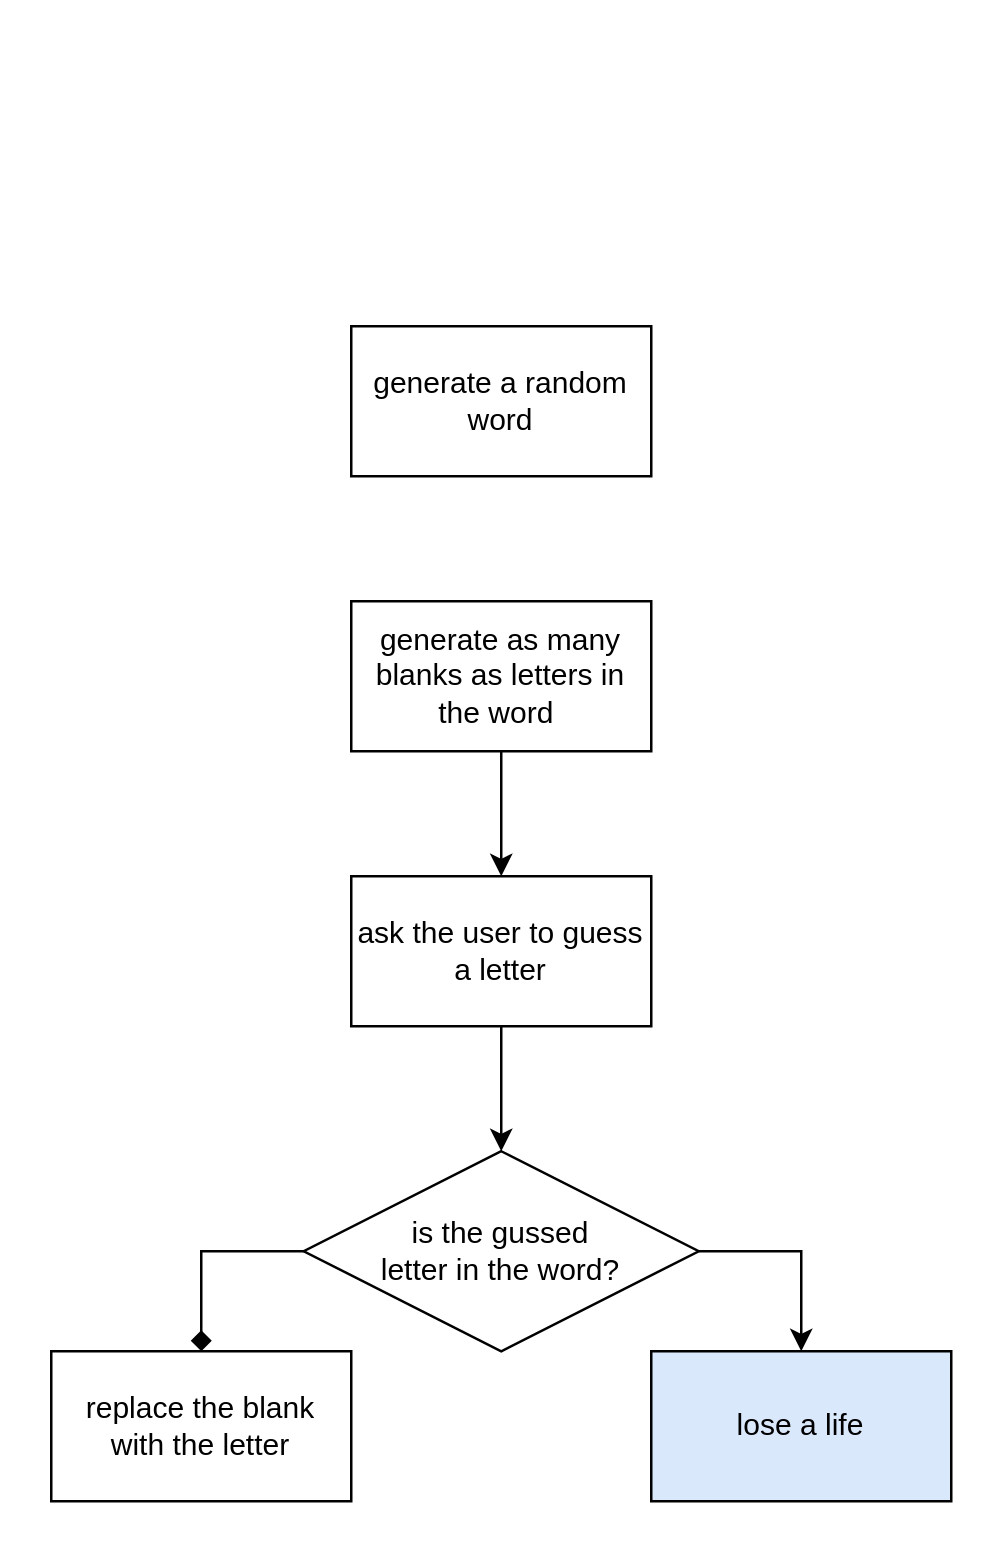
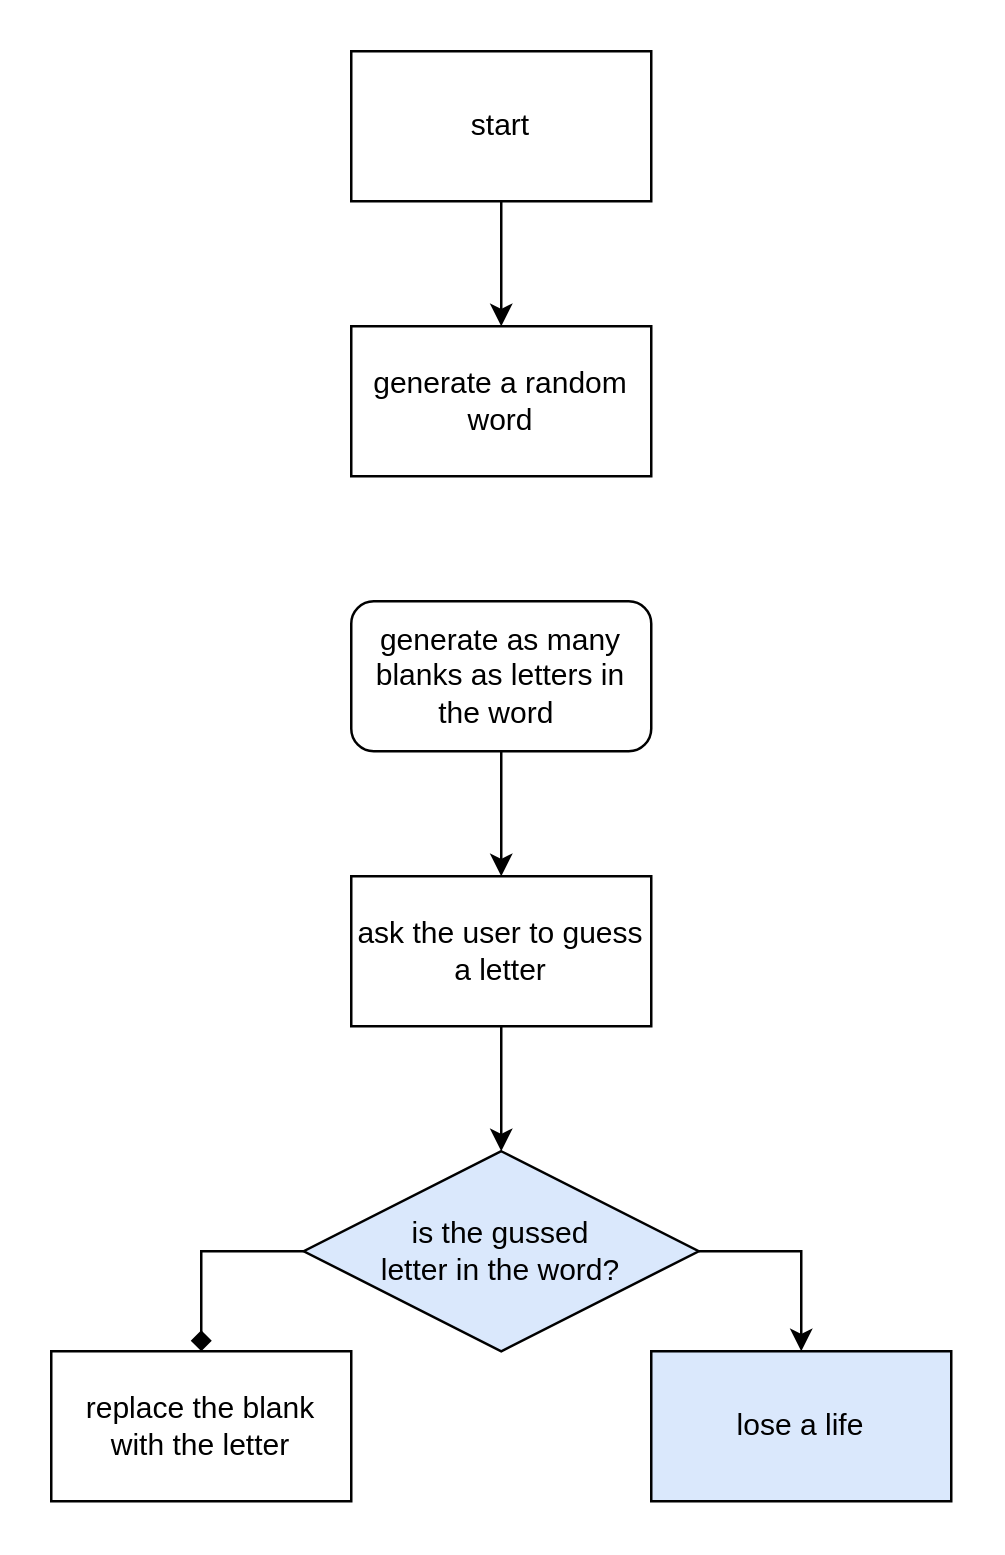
none -> (501, 126)
none -> (501, 255)
(501, 676) -> (501, 676)
(501, 1251) -> (501, 1251)
